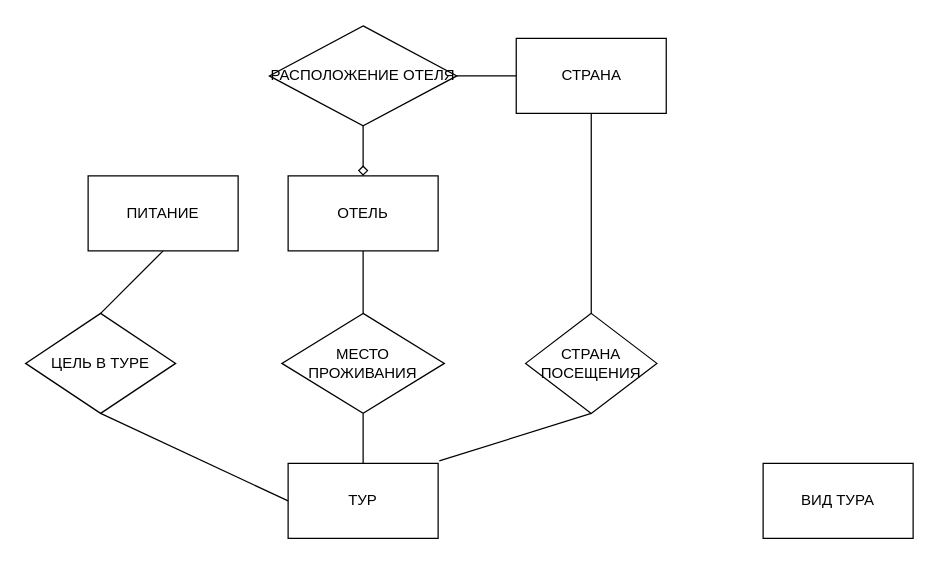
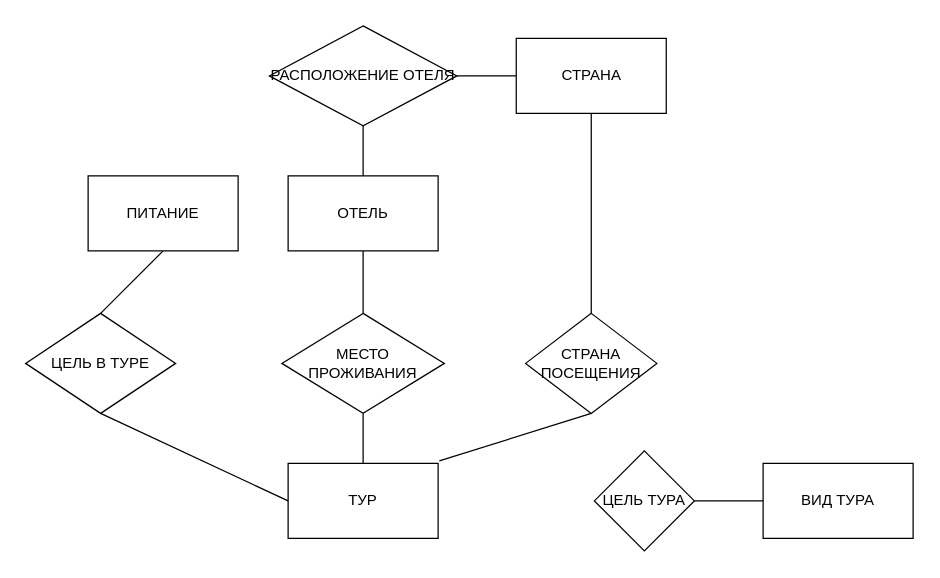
(363, 165) -> (363, 170)
none -> (644, 501)
none -> (729, 501)
